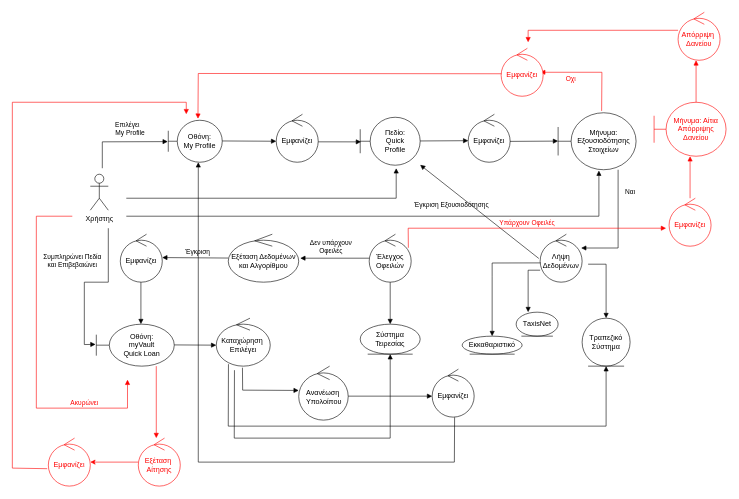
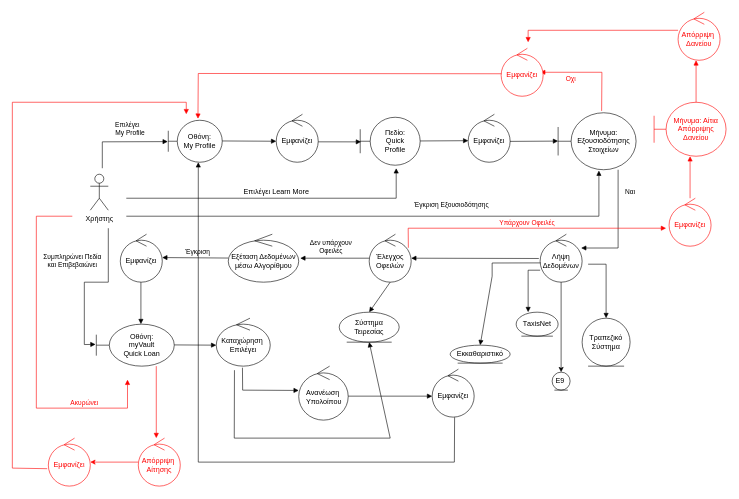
none -> (276, 192)
(460, 197) -> (507, 259)
(264, 261) -> (264, 261)
(390, 339) -> (369, 327)
(492, 345) -> (480, 354)
none -> (561, 366)
none -> (561, 381)
(228, 383) -> none
(159, 465) -> (159, 465)
